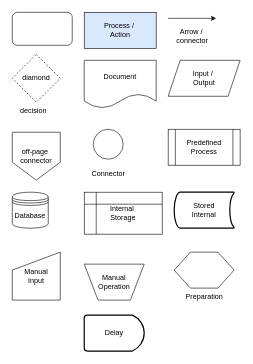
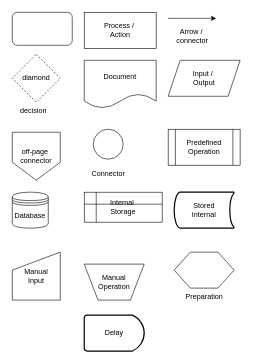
(120, 30) -> (120, 30)
(204, 147) -> (204, 147)
(123, 213) -> (123, 207)
